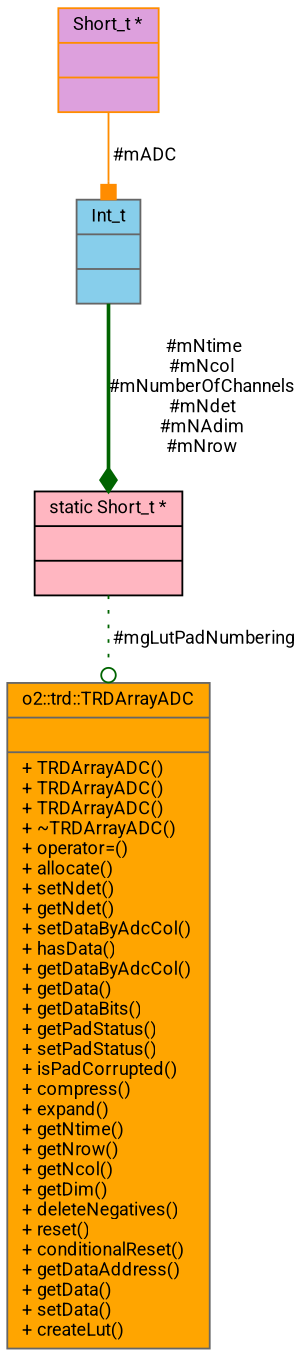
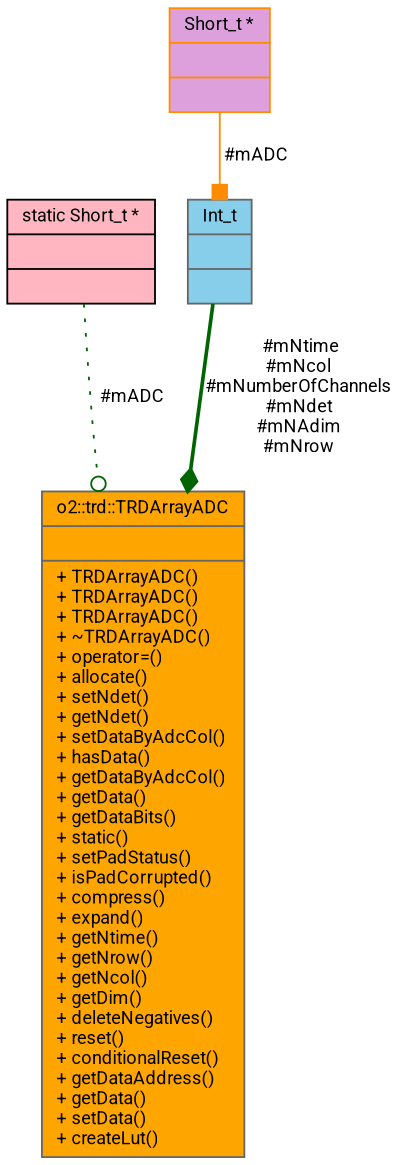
(109, 386) -> (202, 387)
(202, 639) -> (130, 398)
(90, 1029) -> (93, 838)
